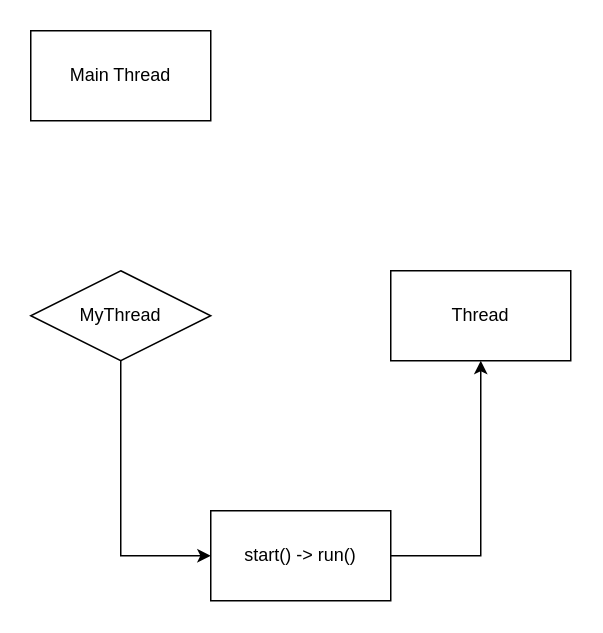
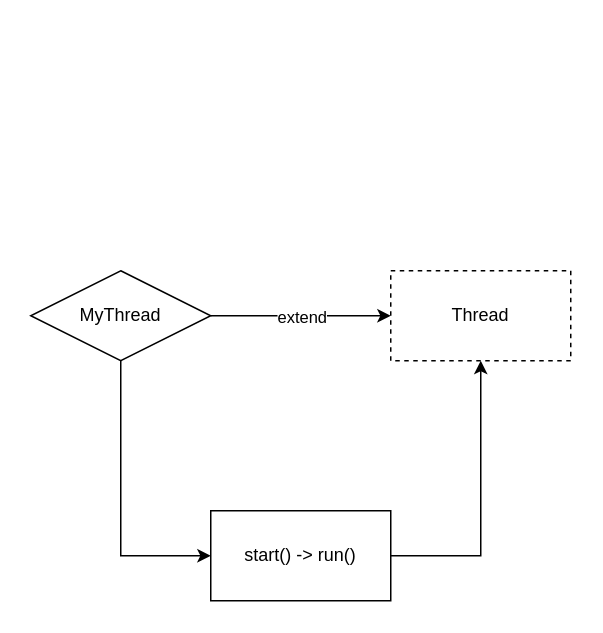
(121, 76) -> none
none -> (296, 316)
(481, 316) -> (481, 316)
